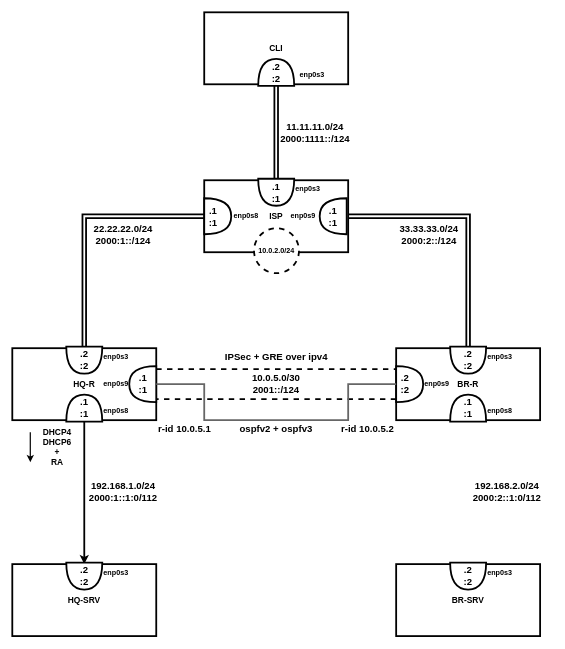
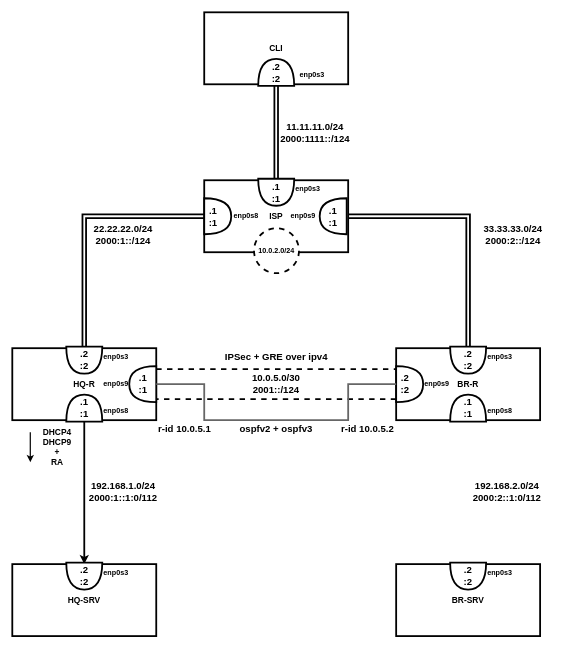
(429, 234) -> (513, 234)
(57, 447) -> (57, 447)
